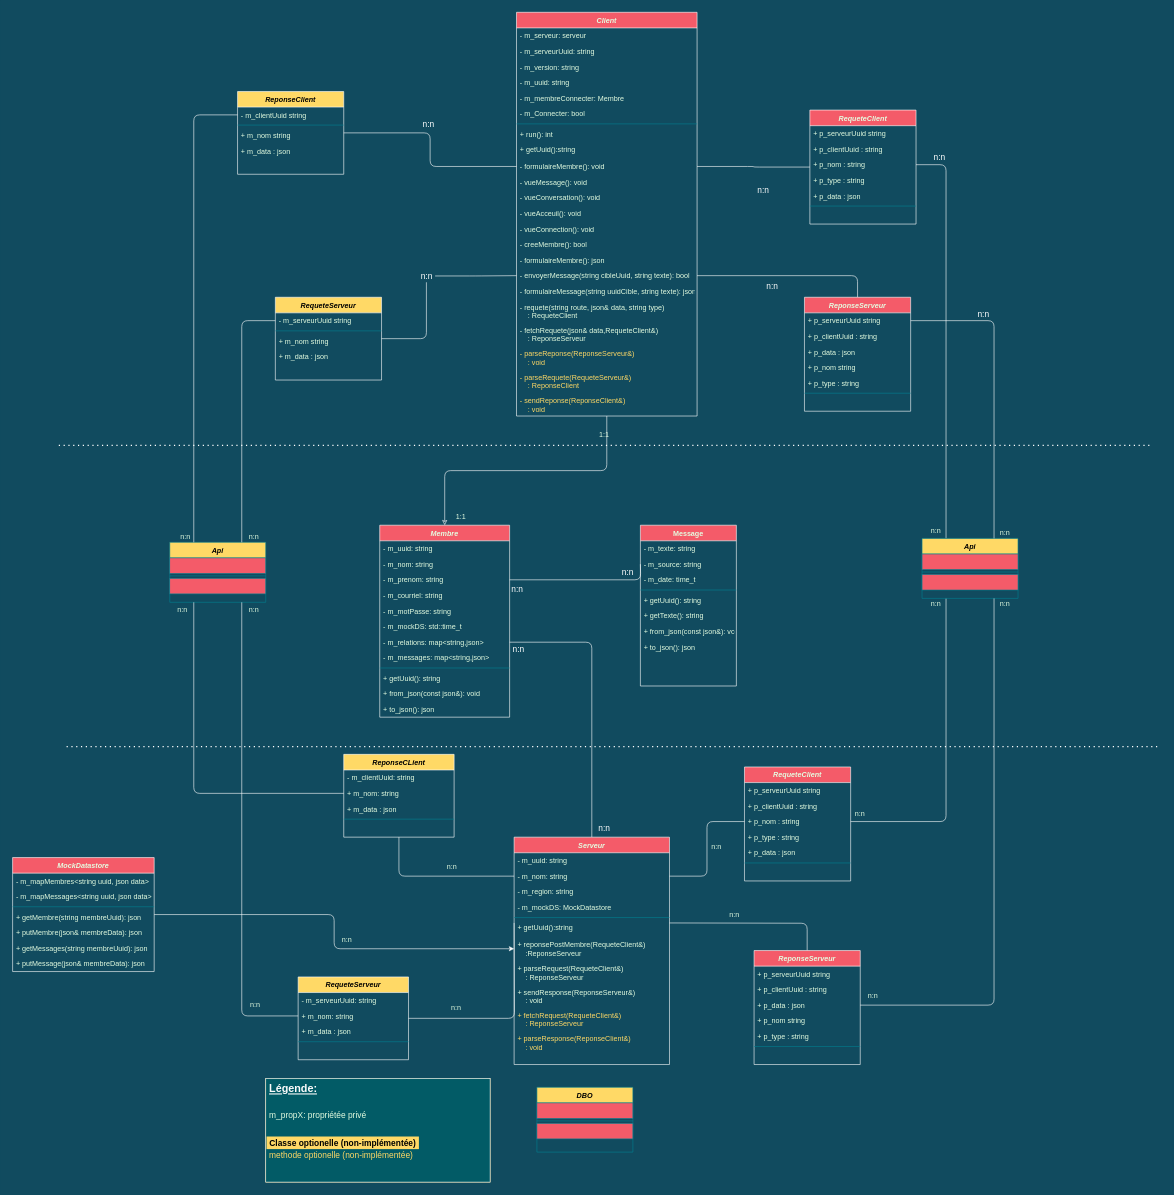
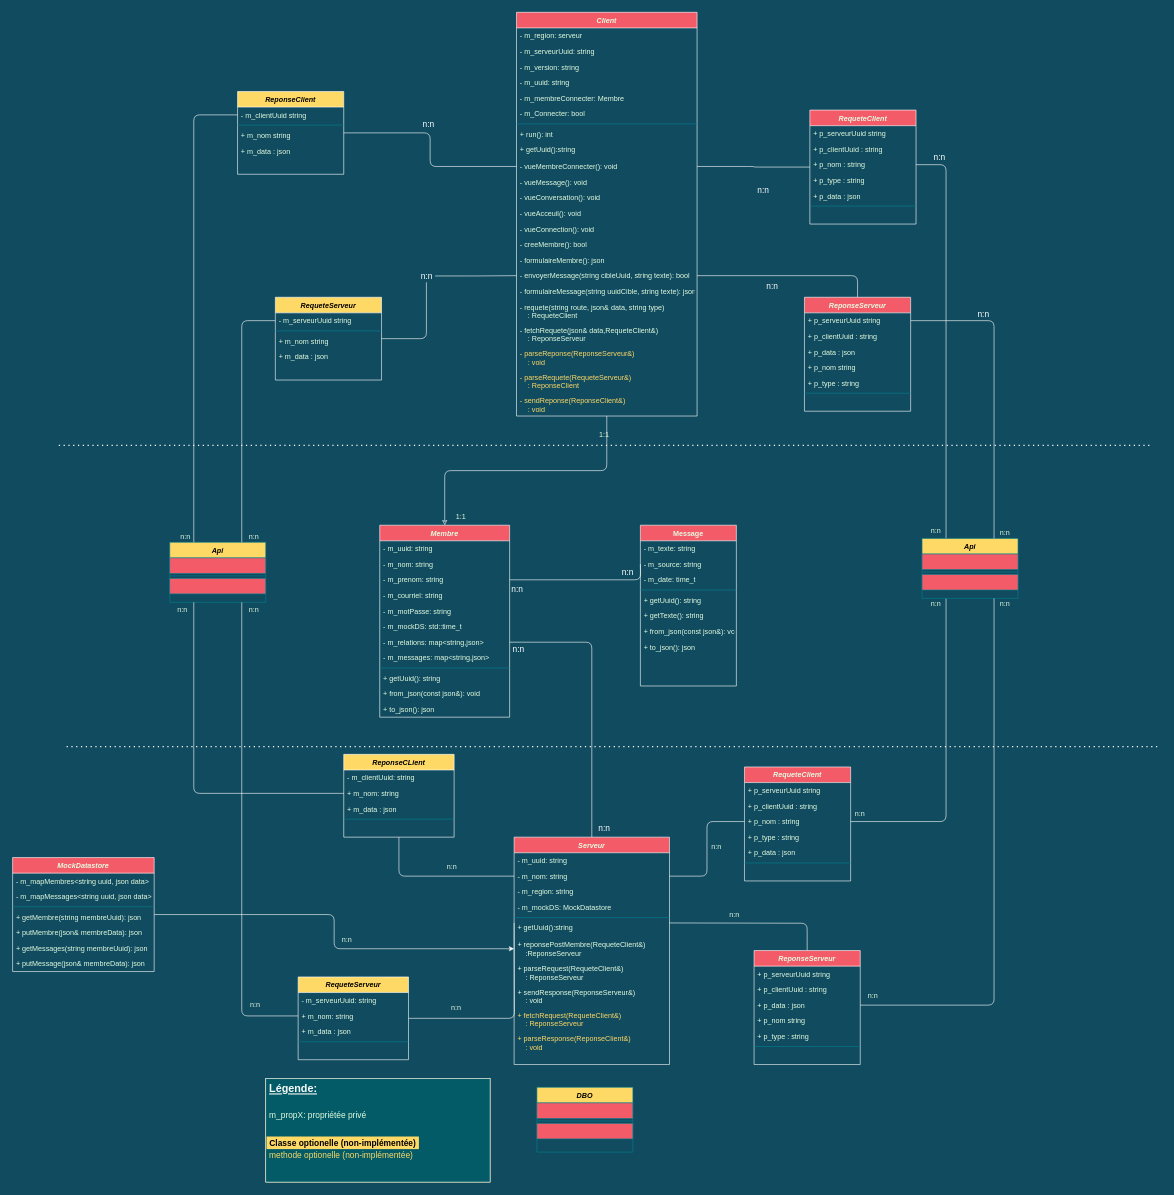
(557, 36) -> (554, 36)
(566, 167) -> (572, 167)
